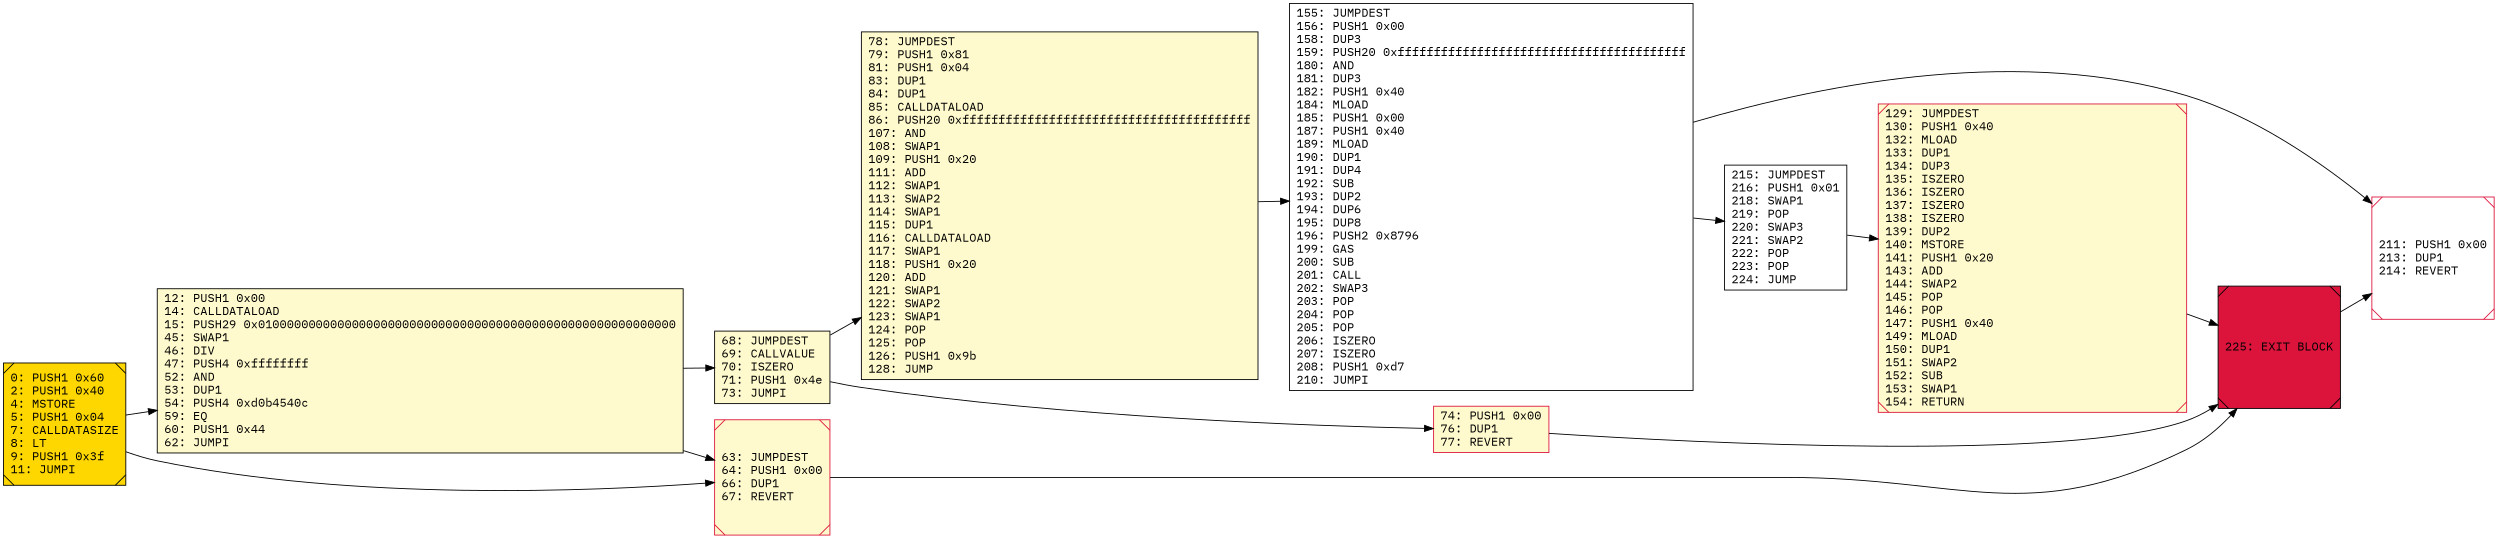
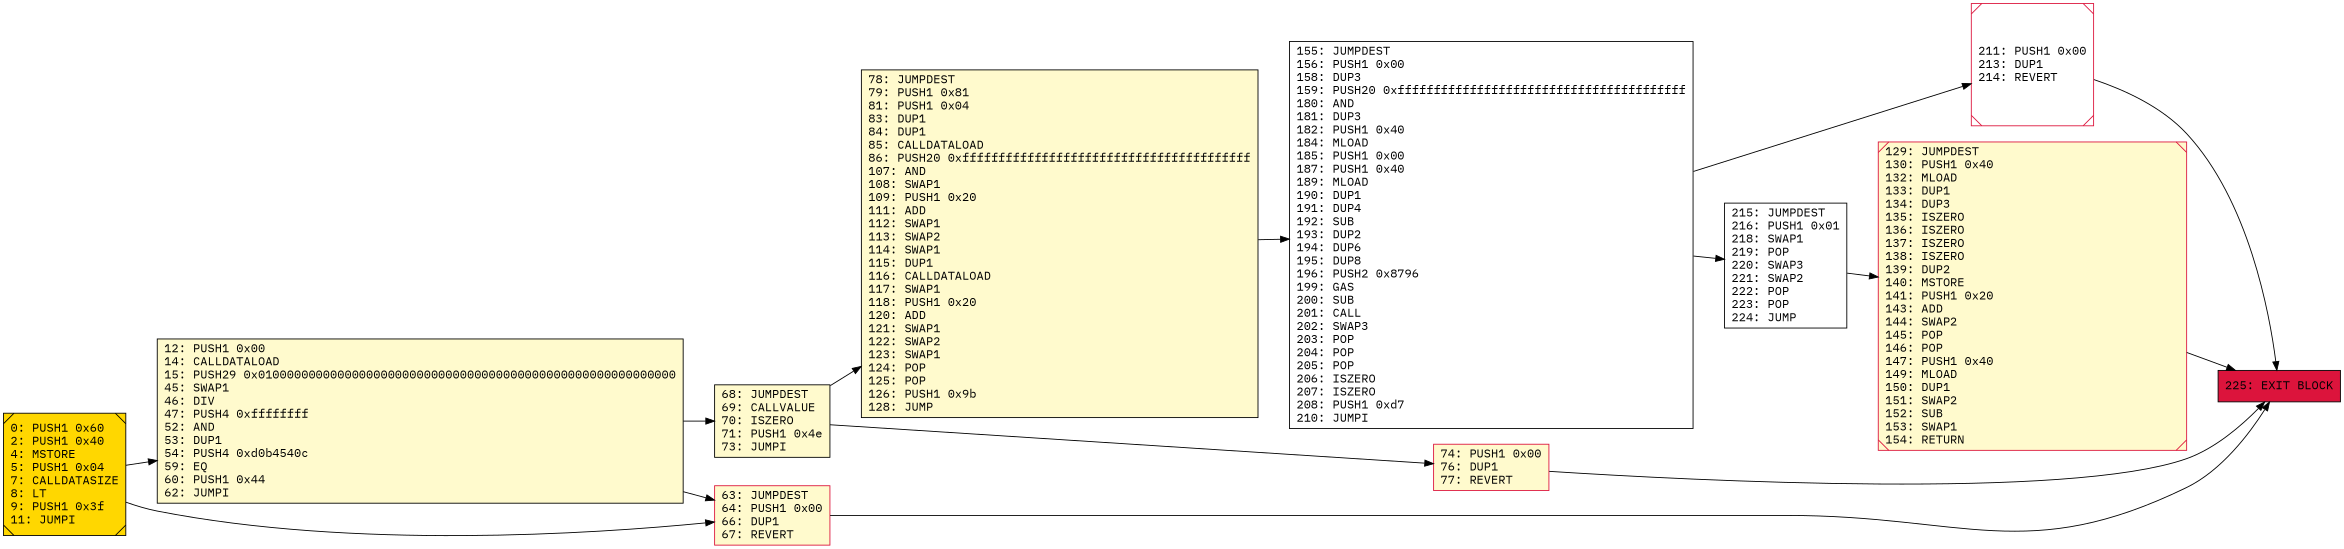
(2352, 305) -> (2226, 191)
(2279, 347) -> (2279, 386)
(772, 477) -> (772, 515)
